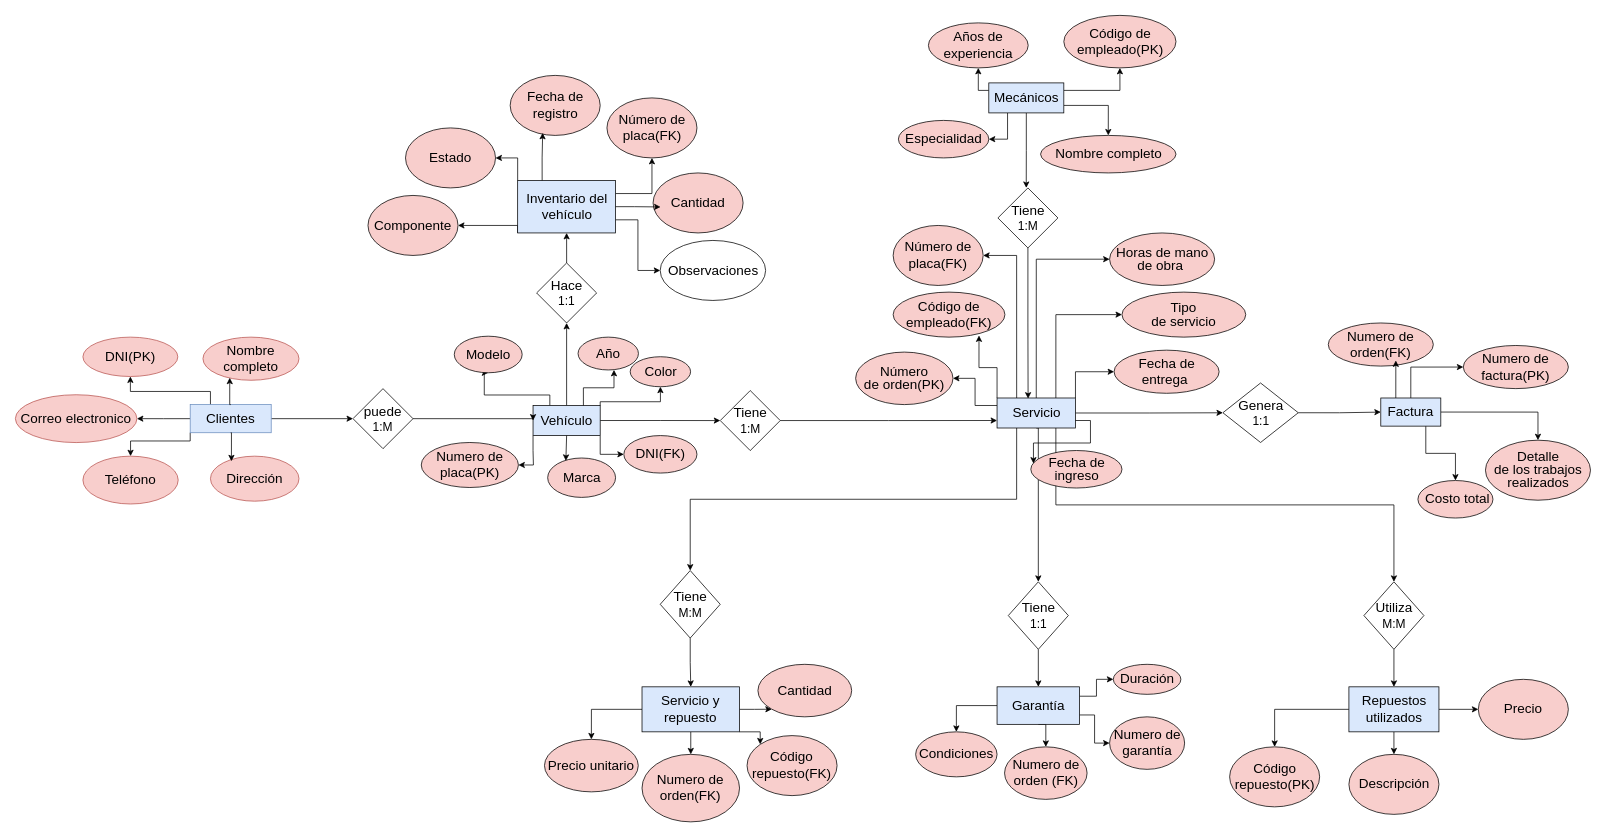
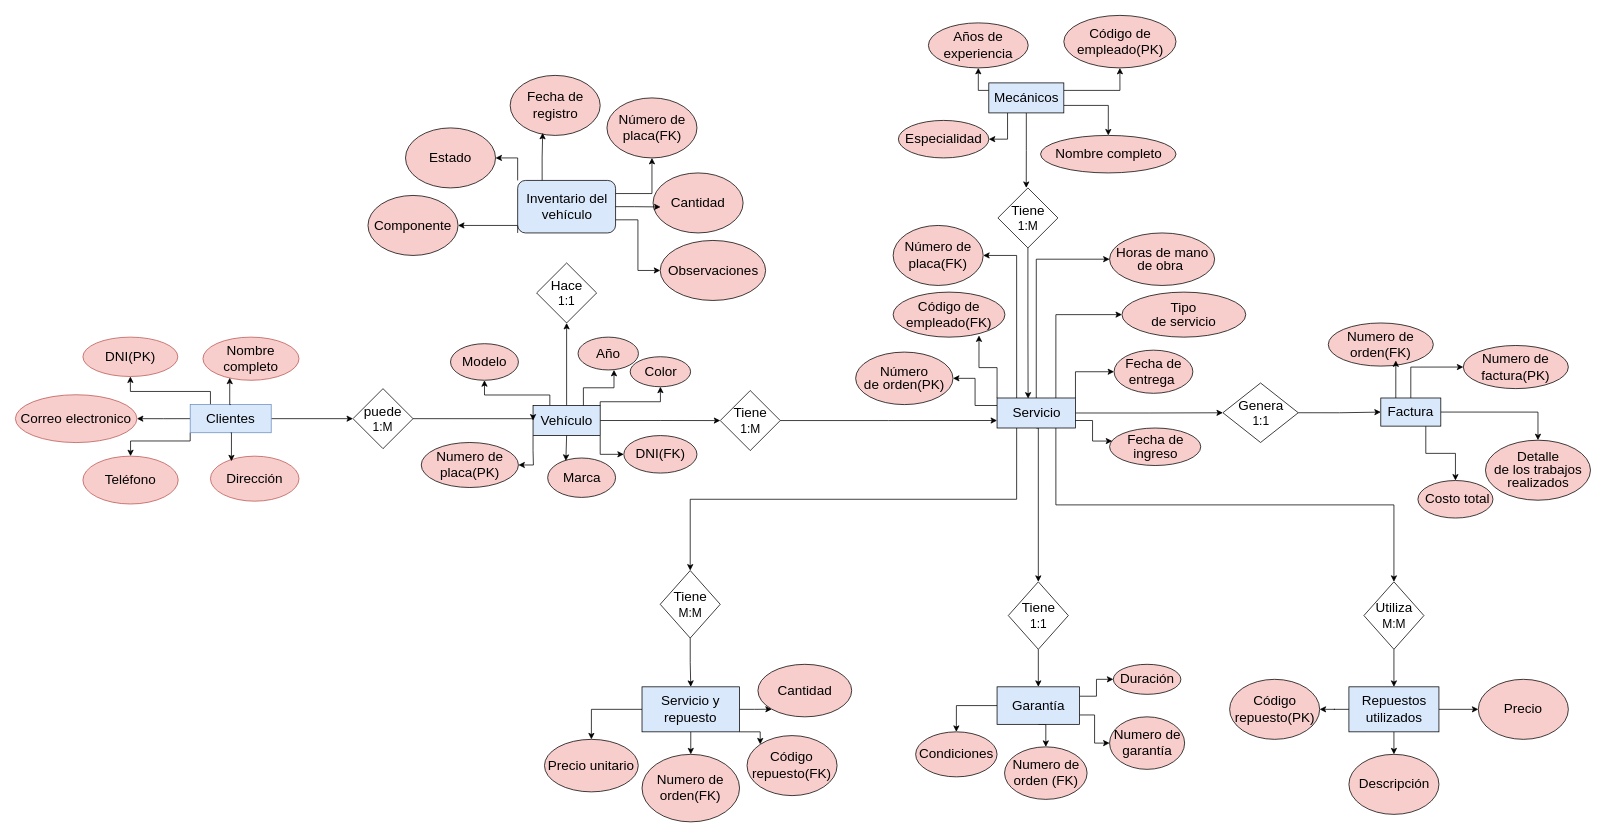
(566, 207) -> (566, 207)
(566, 251) -> none
(713, 270) -> (713, 270)
(488, 354) -> (484, 362)
(1166, 372) -> (1153, 372)
(1076, 469) -> (1155, 447)
(1274, 777) -> (1274, 709)
